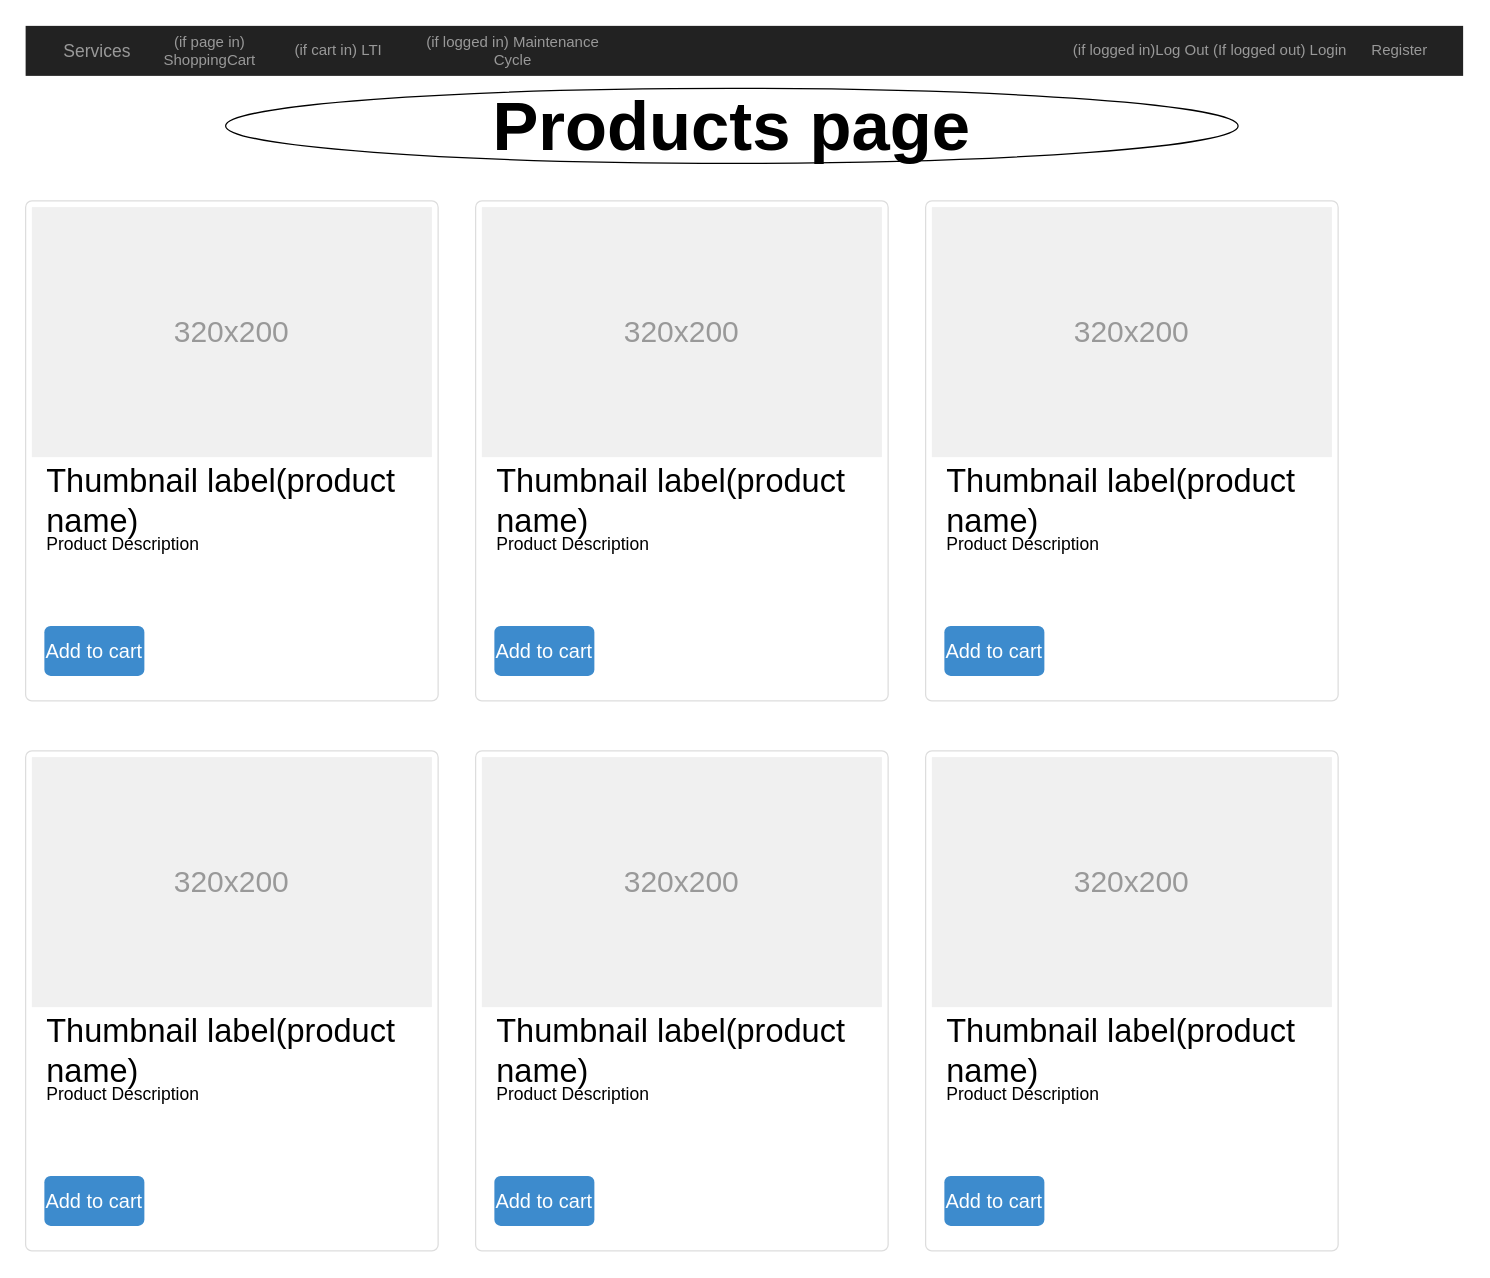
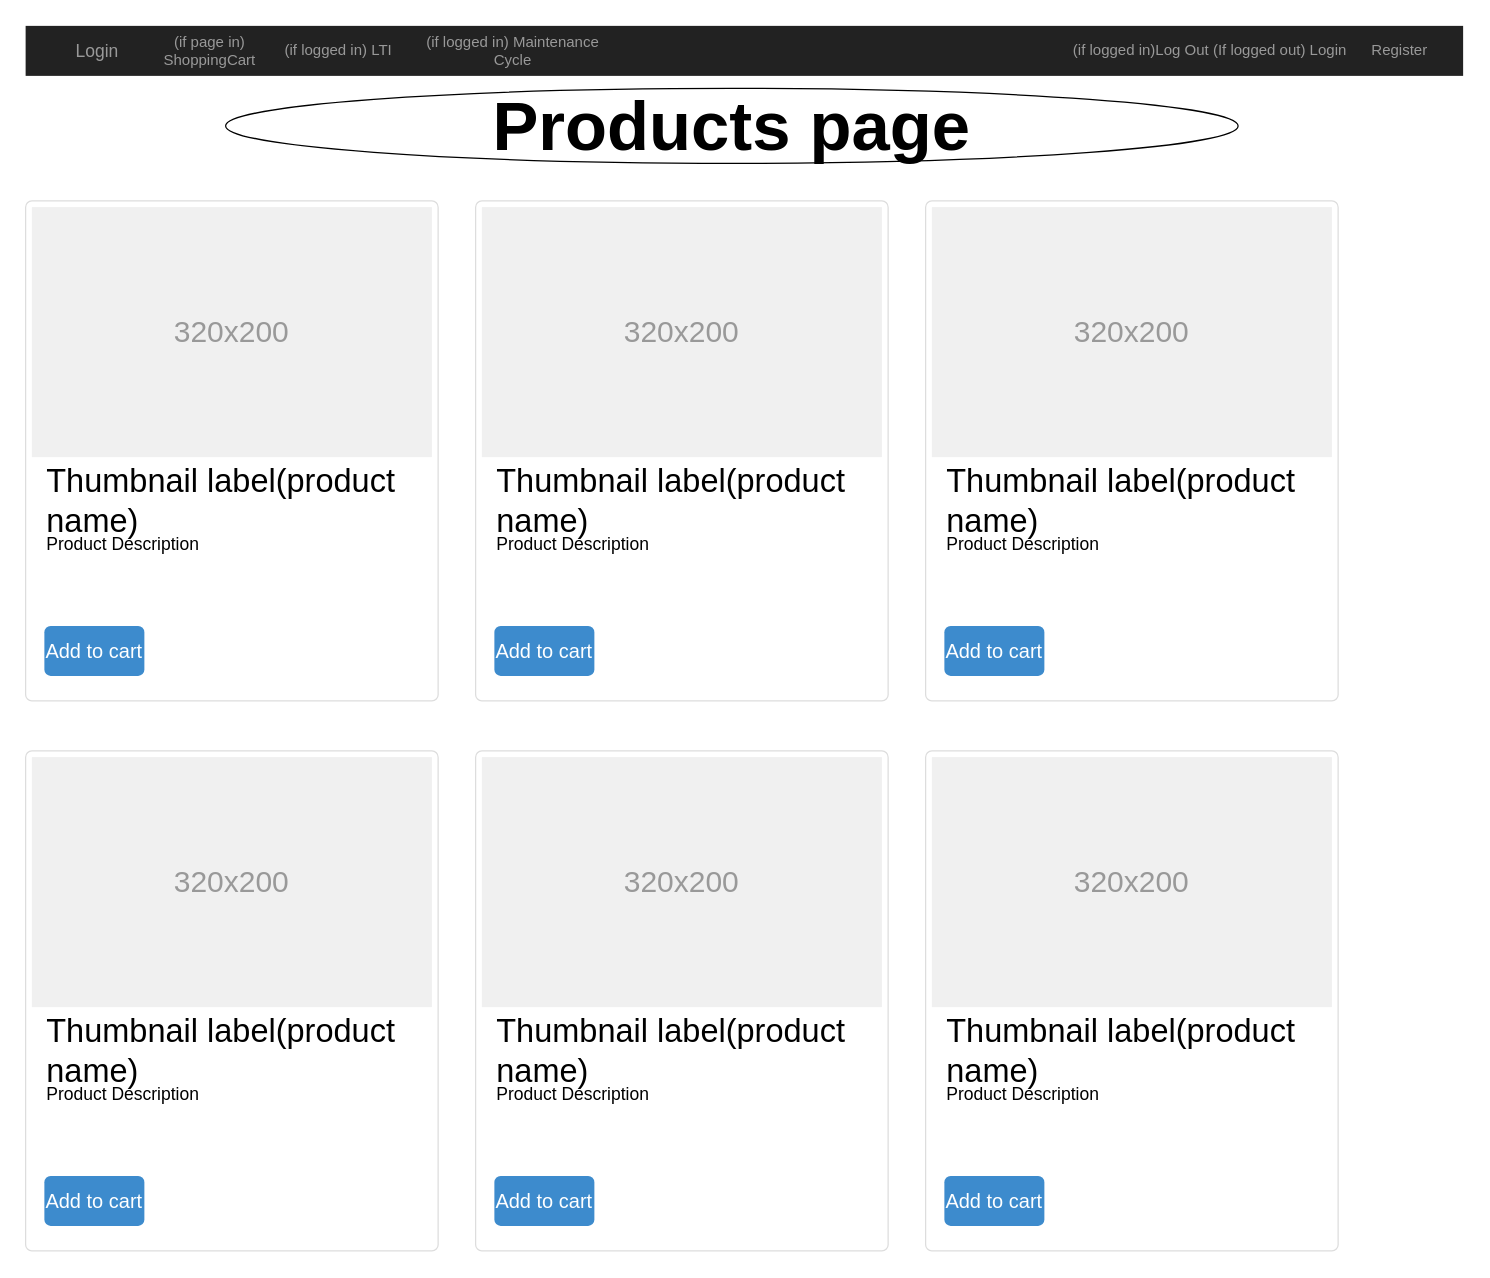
(98, 51) -> (98, 51)
(339, 51) -> (339, 51)
